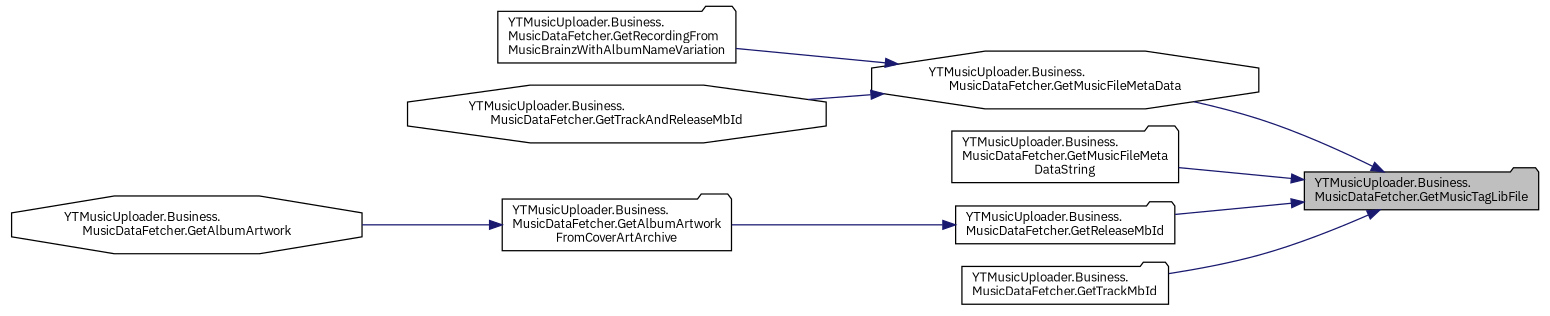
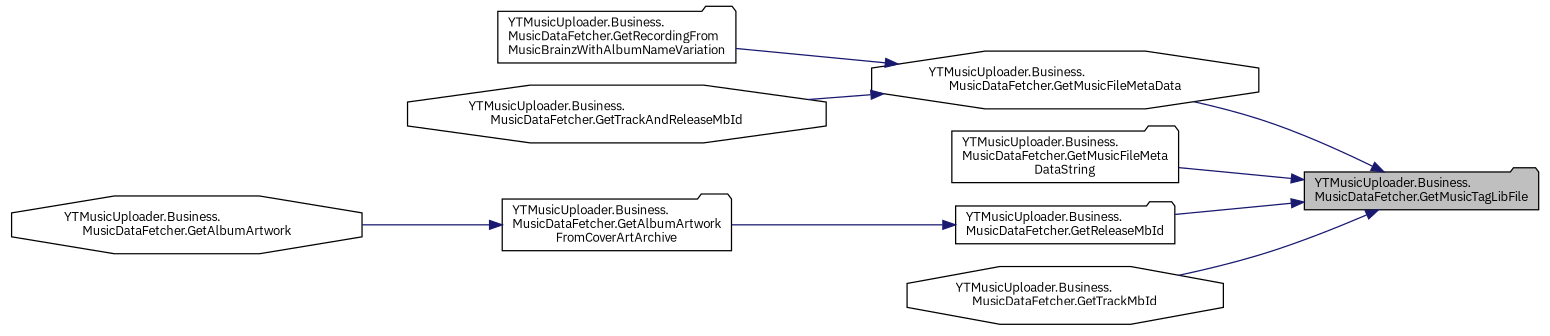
(1065, 285) -> (1065, 295)
